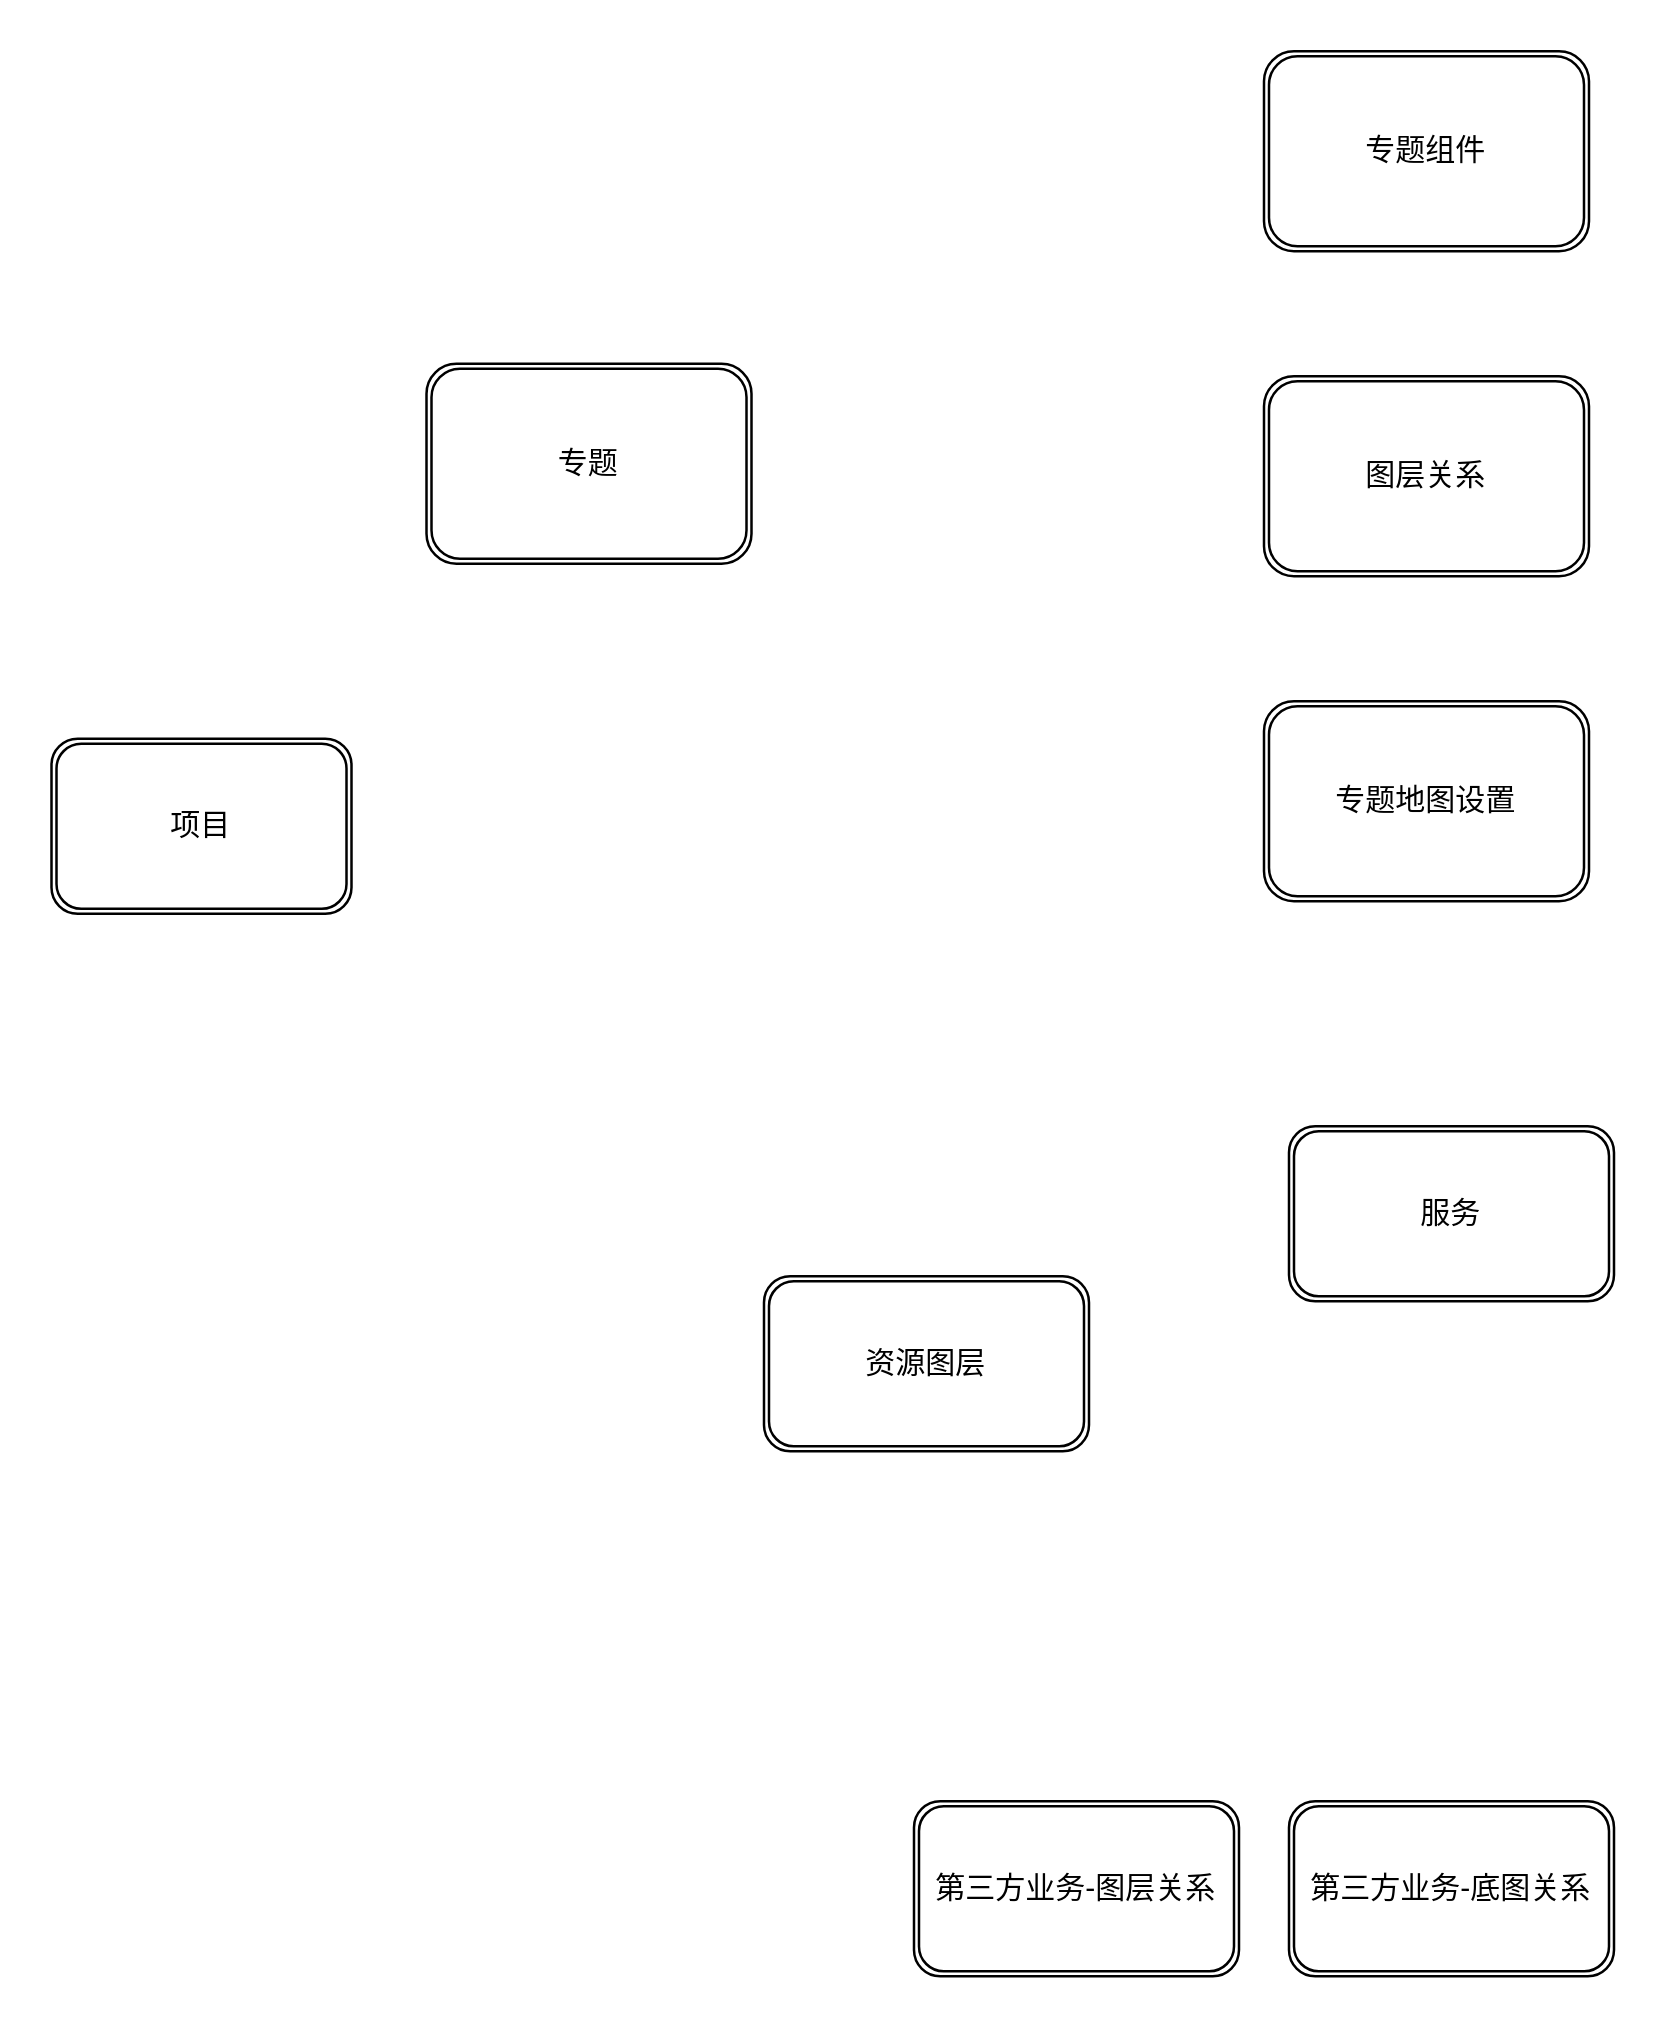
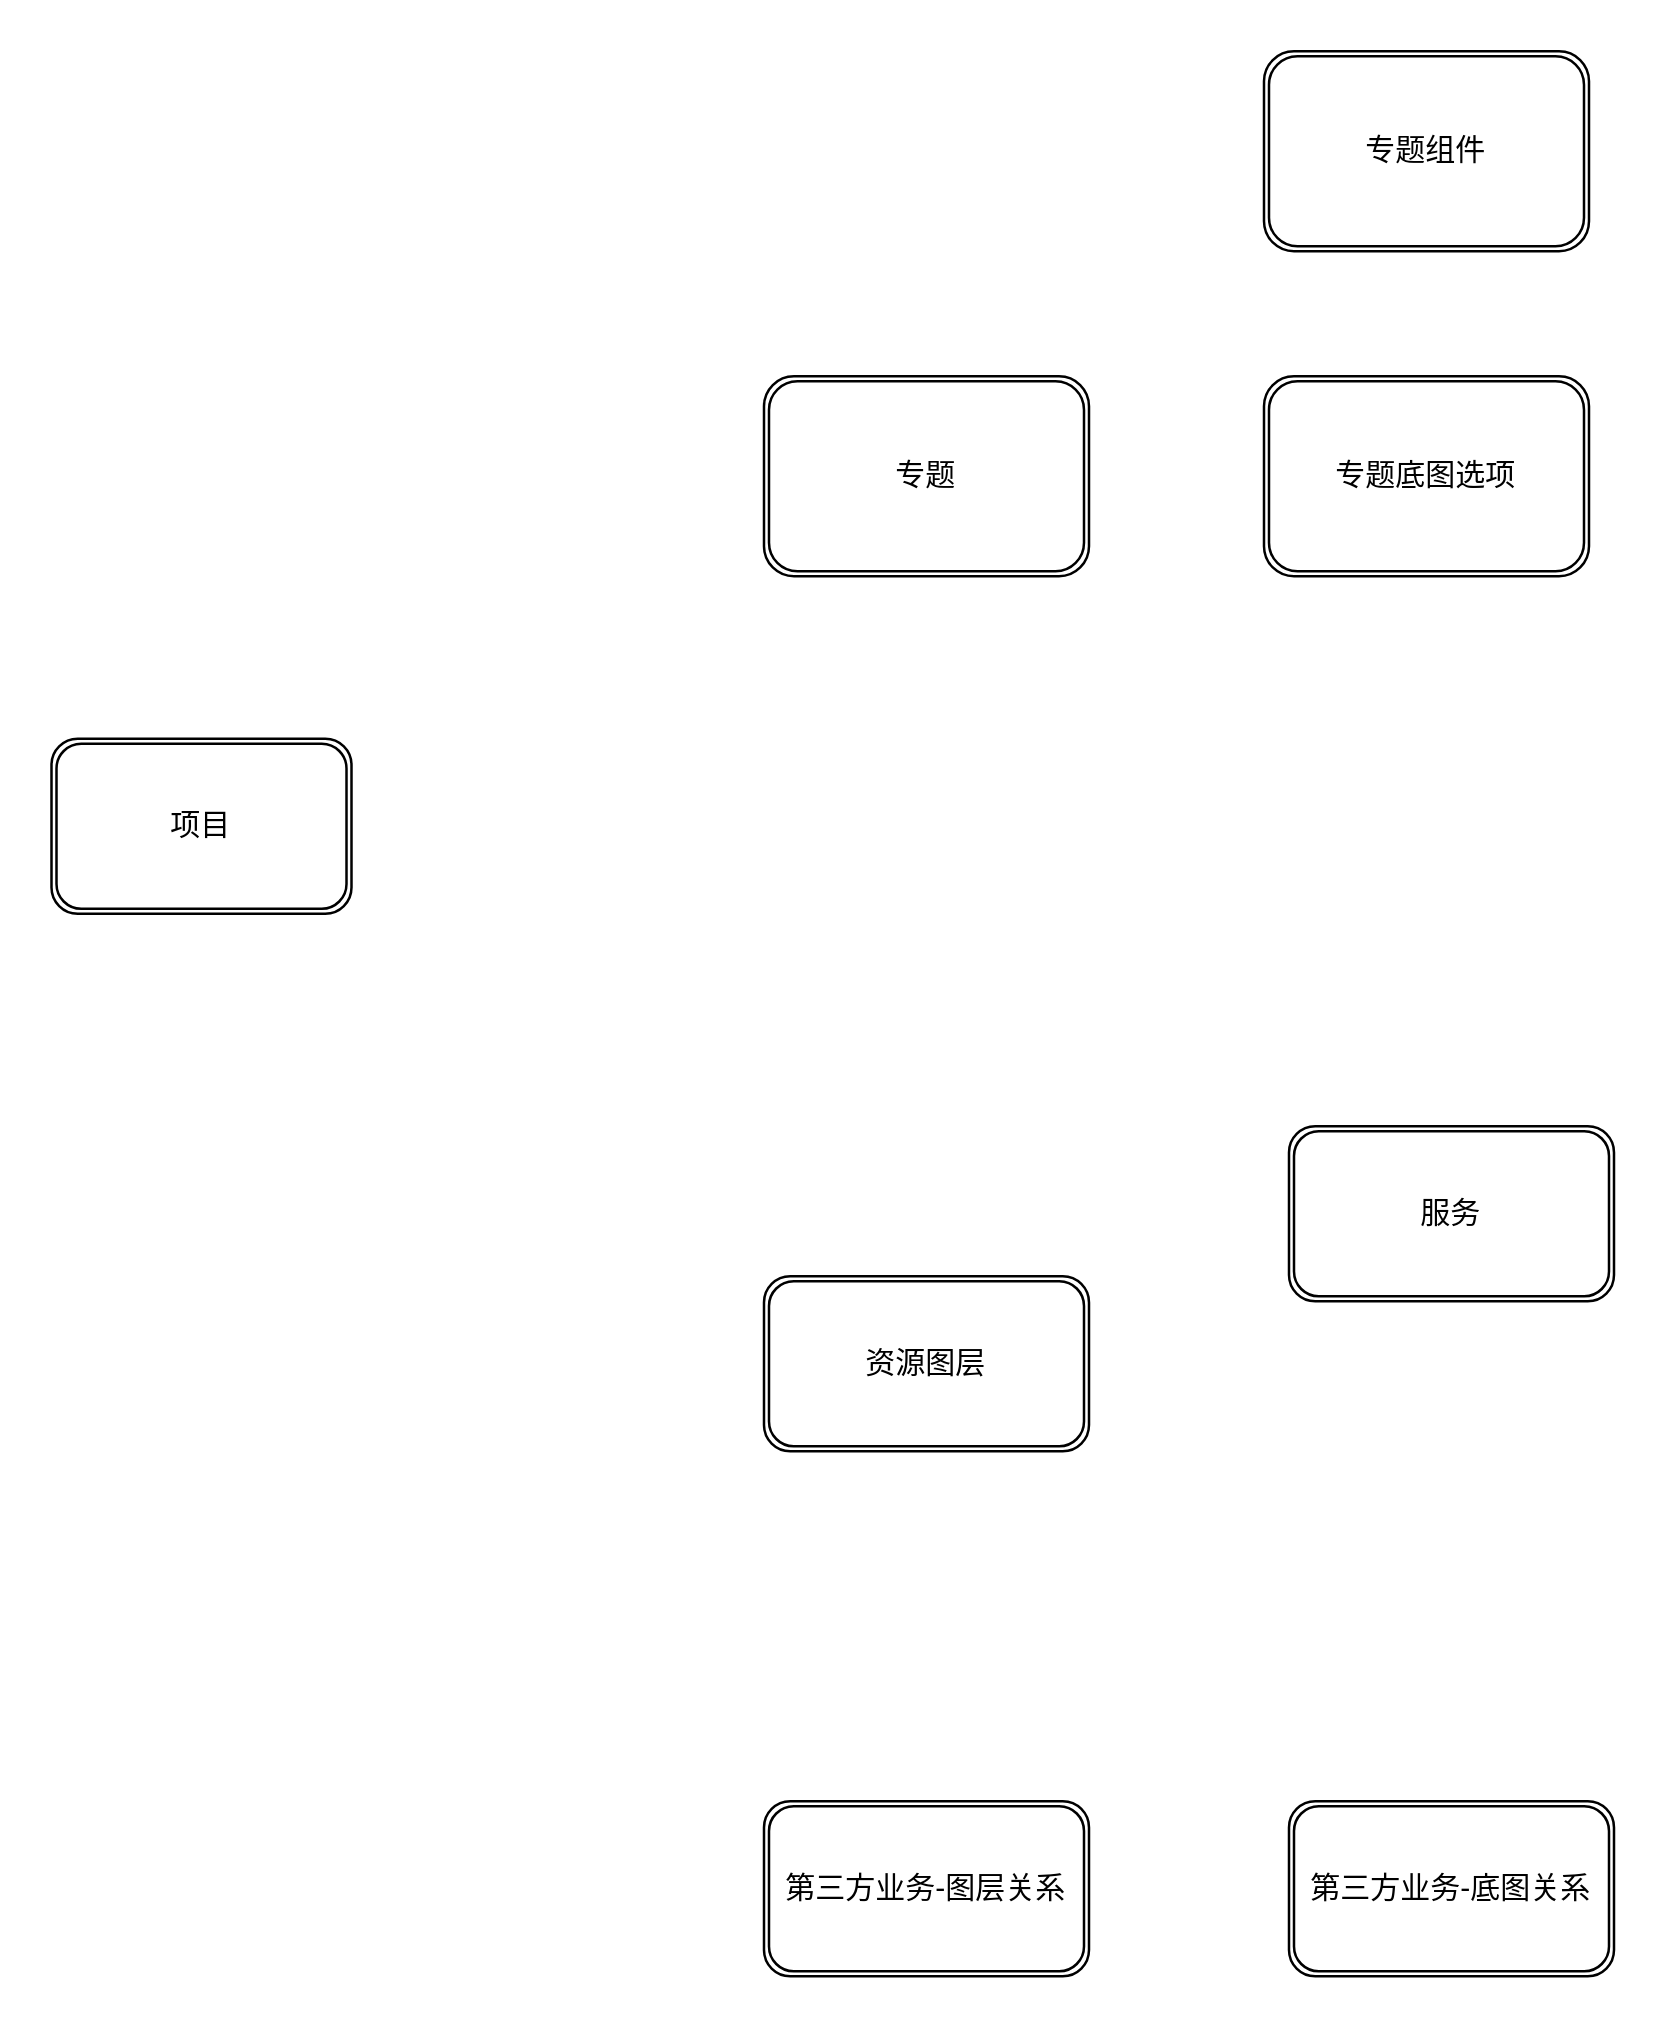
(589, 464) -> (926, 476)
(1426, 476) -> (1426, 476)
(1426, 801) -> none
(1076, 1889) -> (926, 1889)
